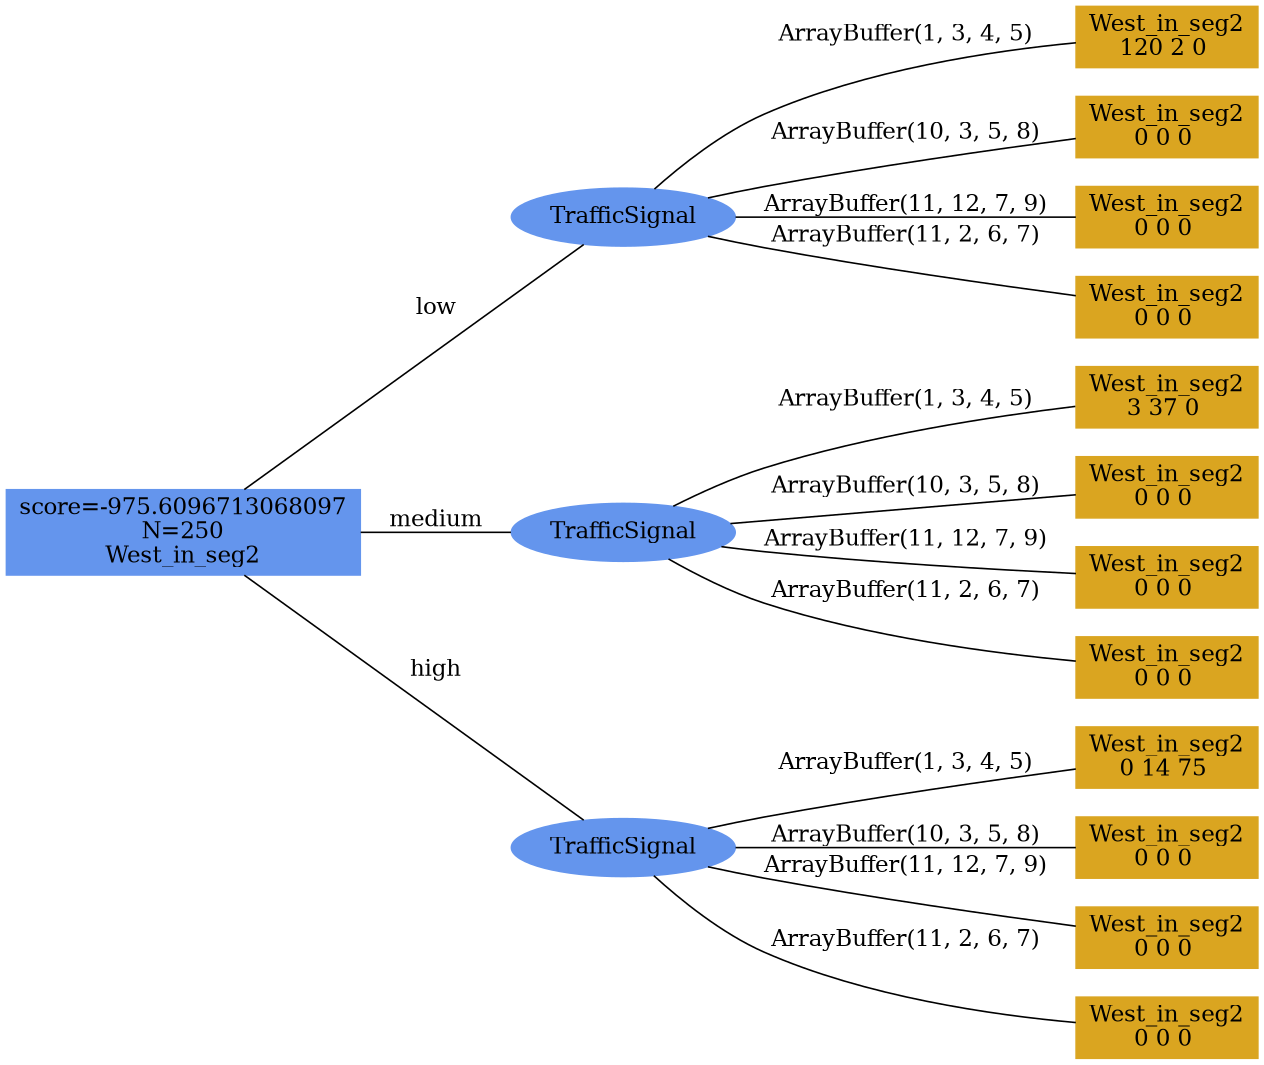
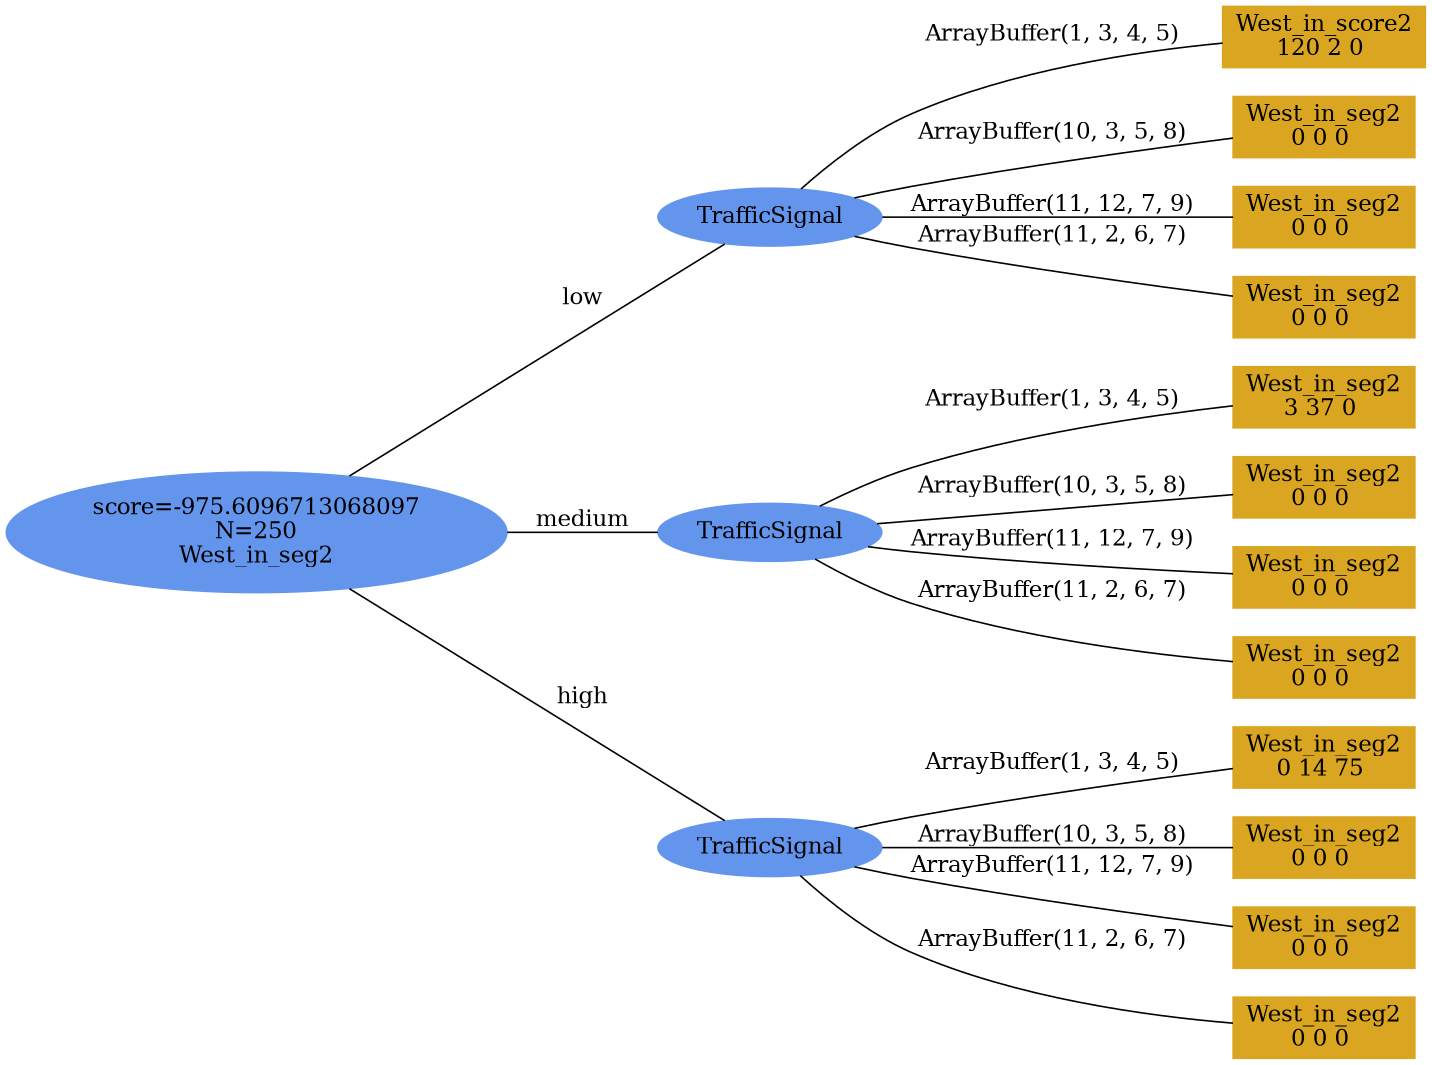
(1167, 37) -> (1324, 37)
(183, 532) -> (257, 532)
